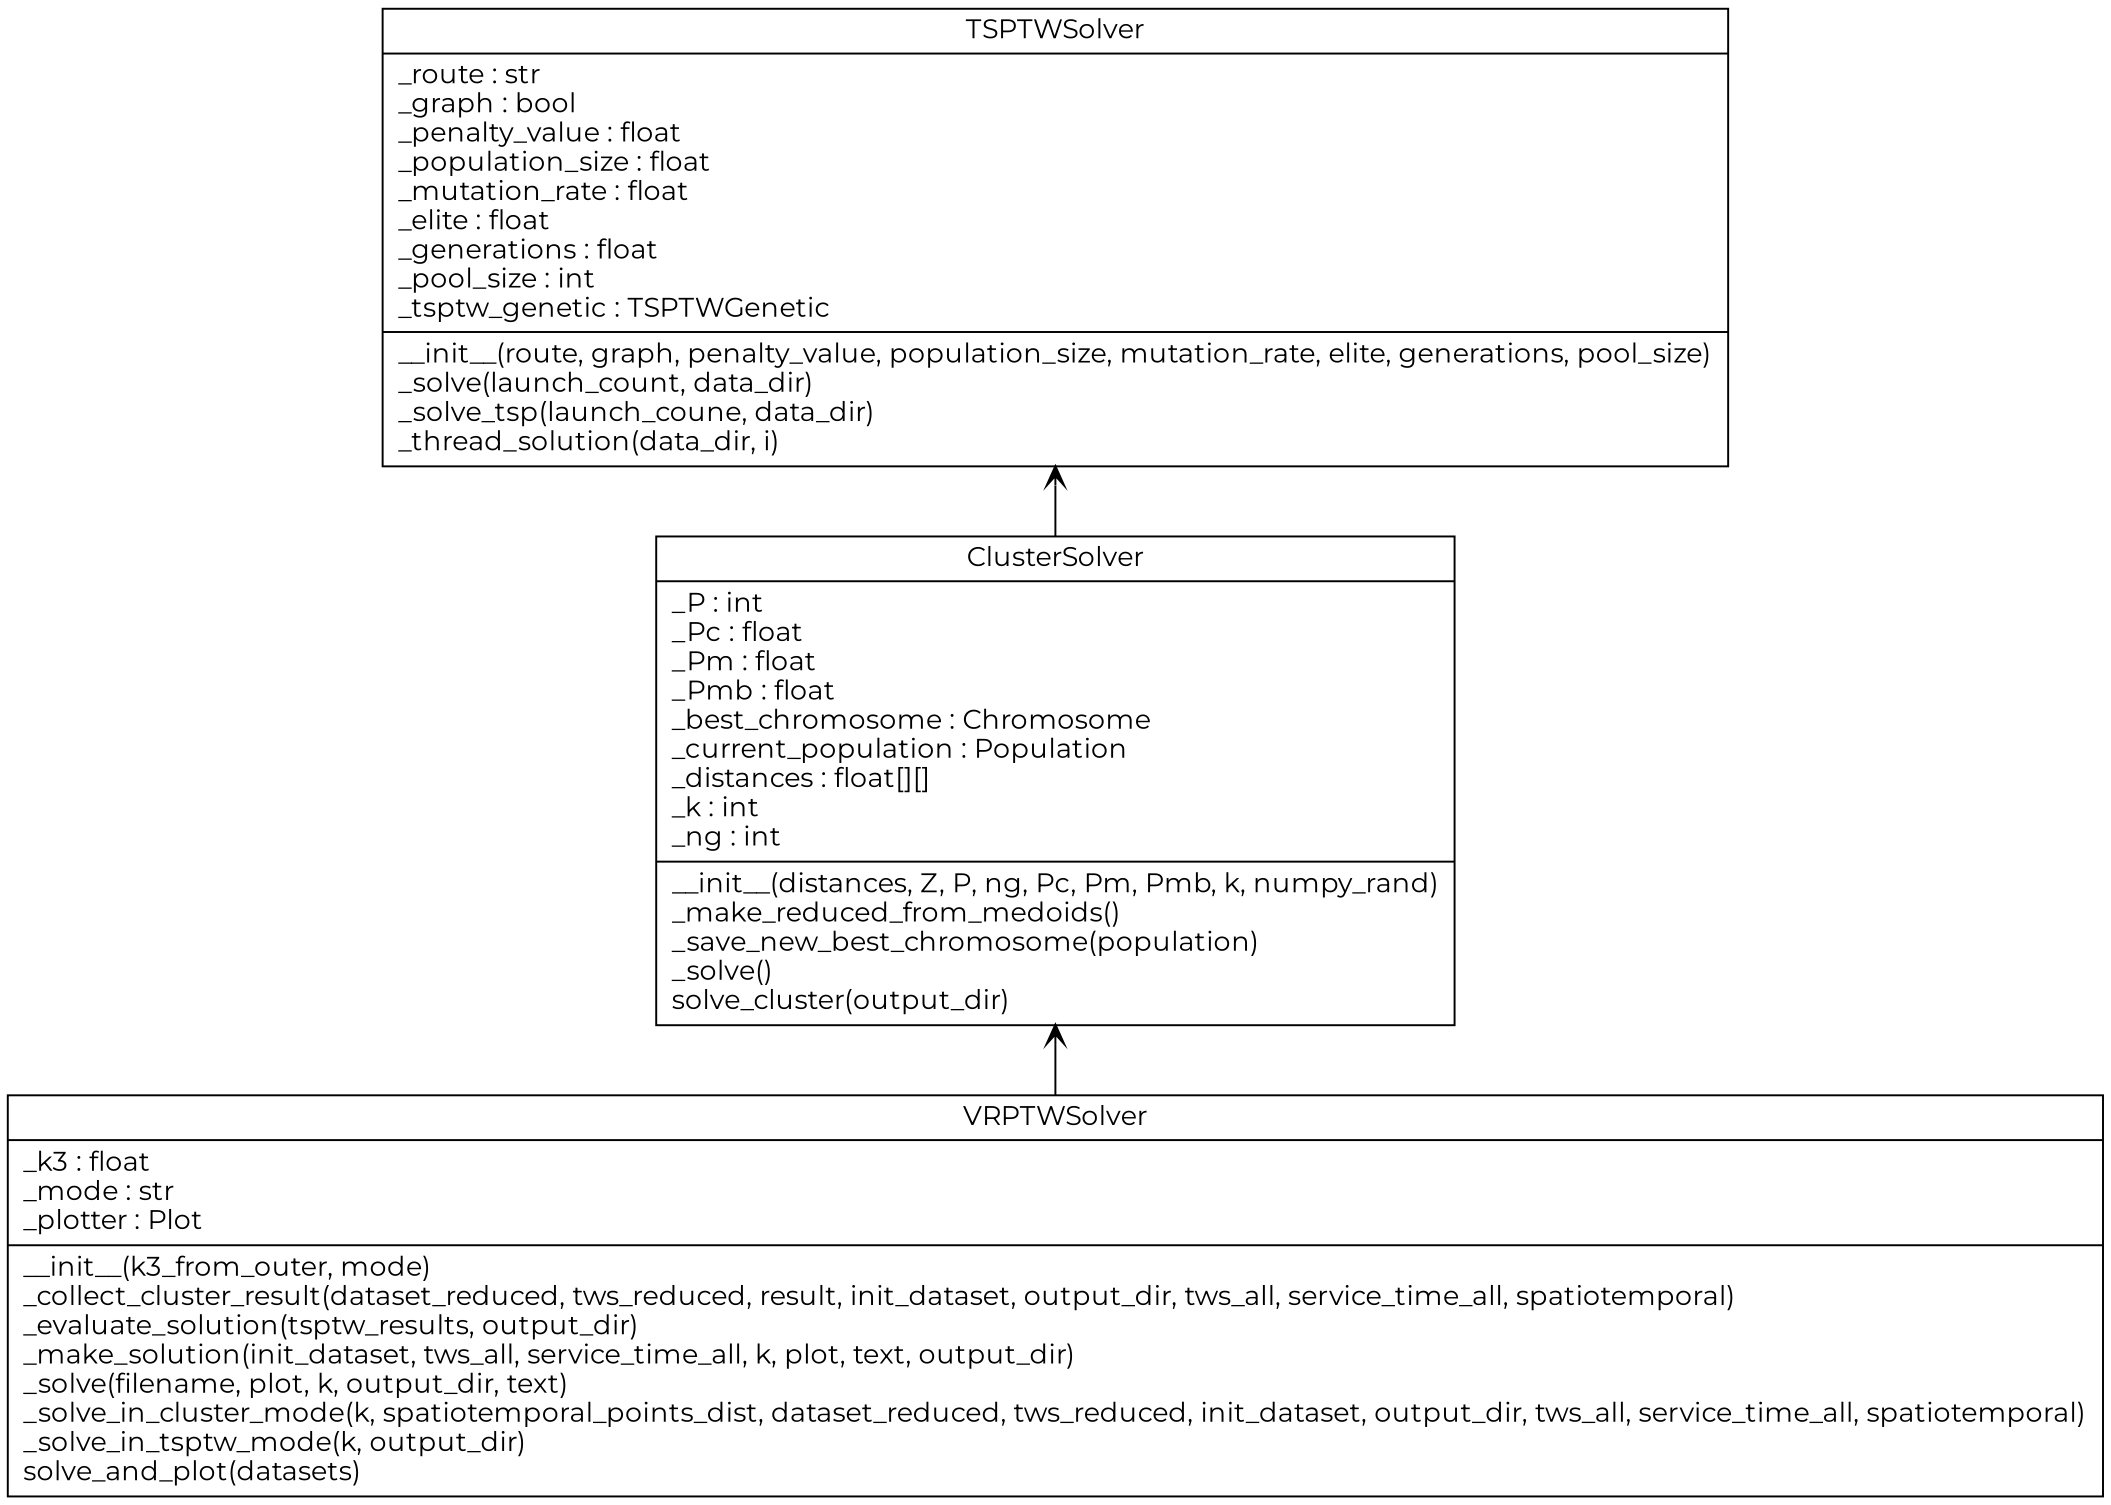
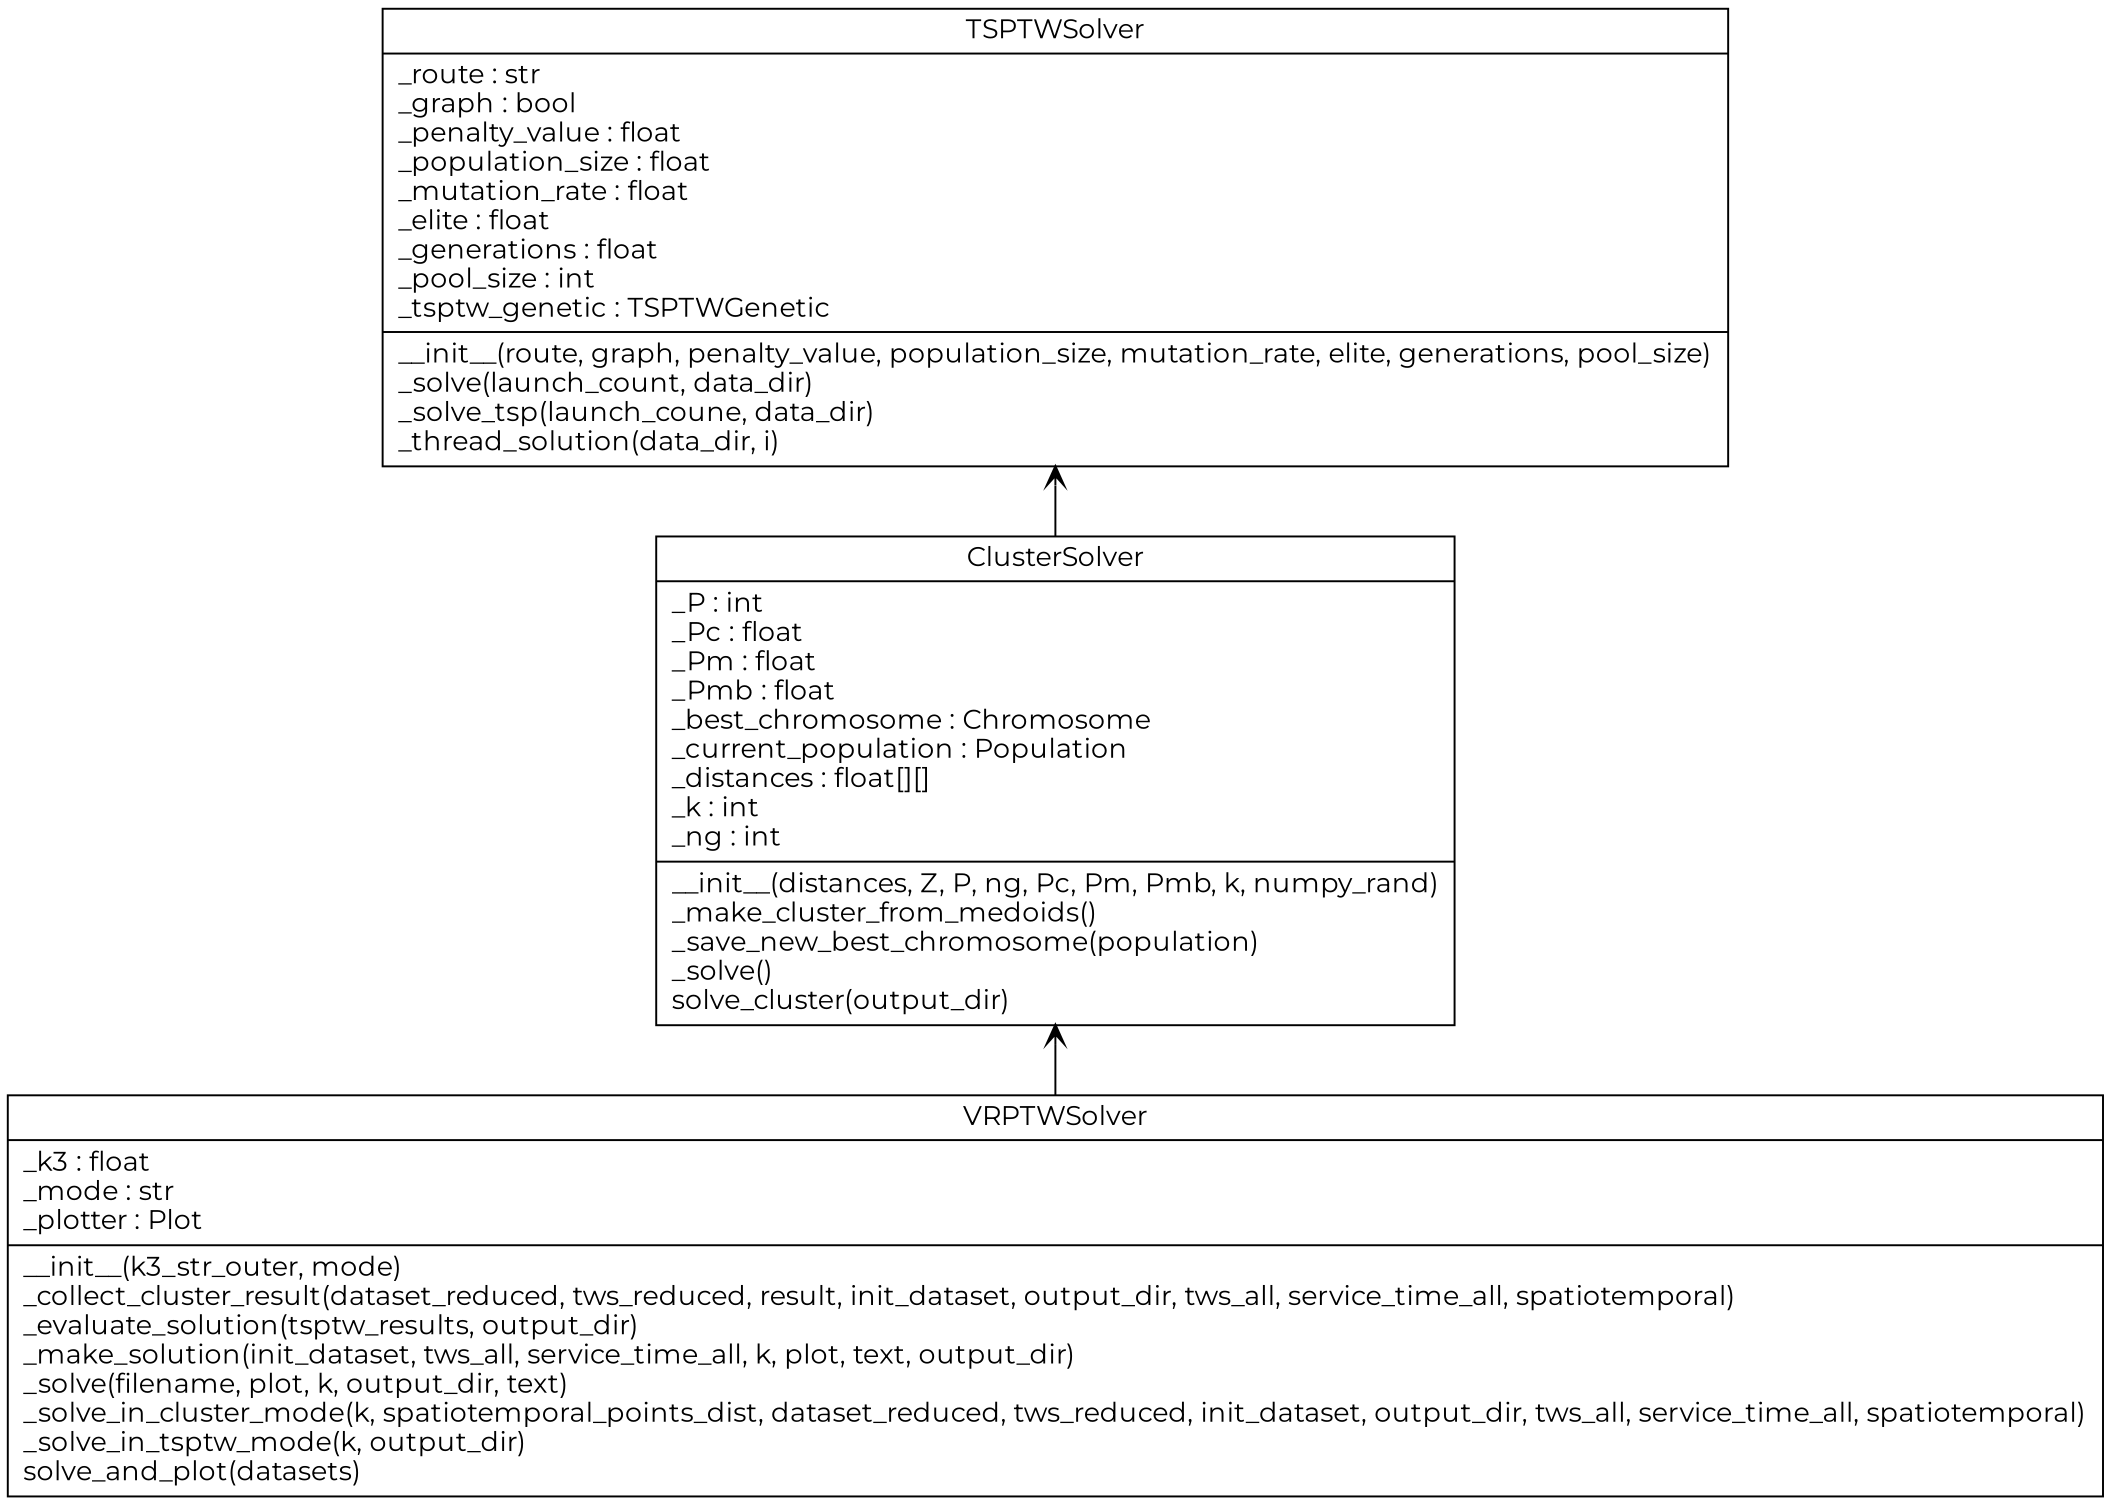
(897, 913) -> (885, 913)
(228, 1268) -> (213, 1268)
